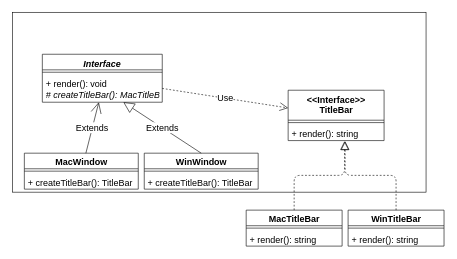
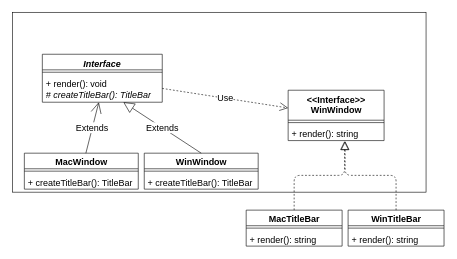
(116, 90) -> (108, 90)
(337, 105) -> (337, 105)
